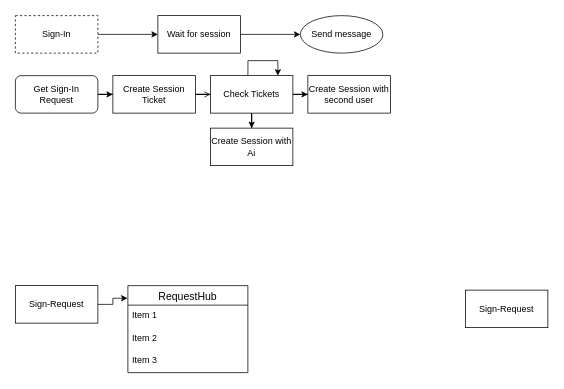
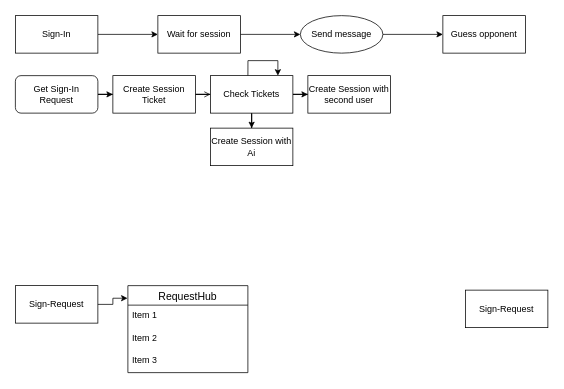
(57, 34) -> (57, 34)
none -> (410, 34)
none -> (484, 34)
